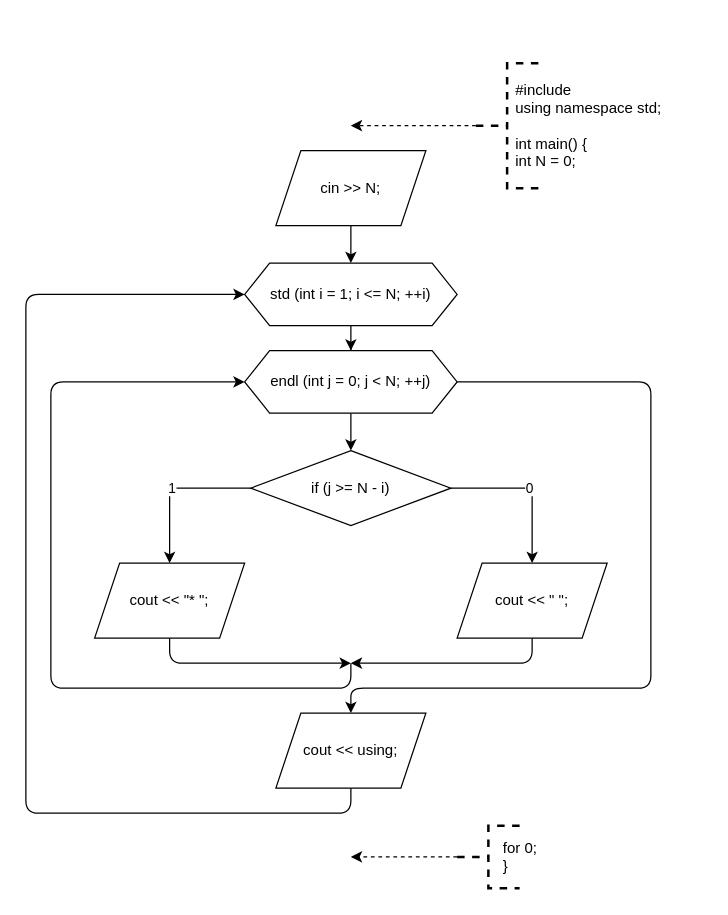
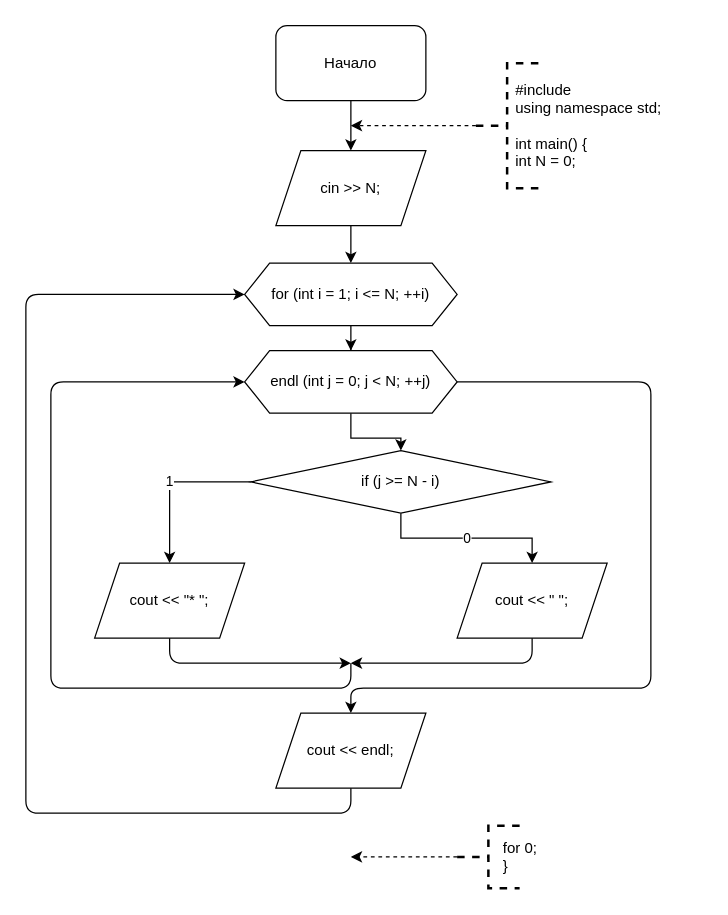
none -> (351, 63)
none -> (351, 122)
(351, 294) -> (351, 294)
(351, 488) -> (401, 482)
(351, 751) -> (351, 751)
